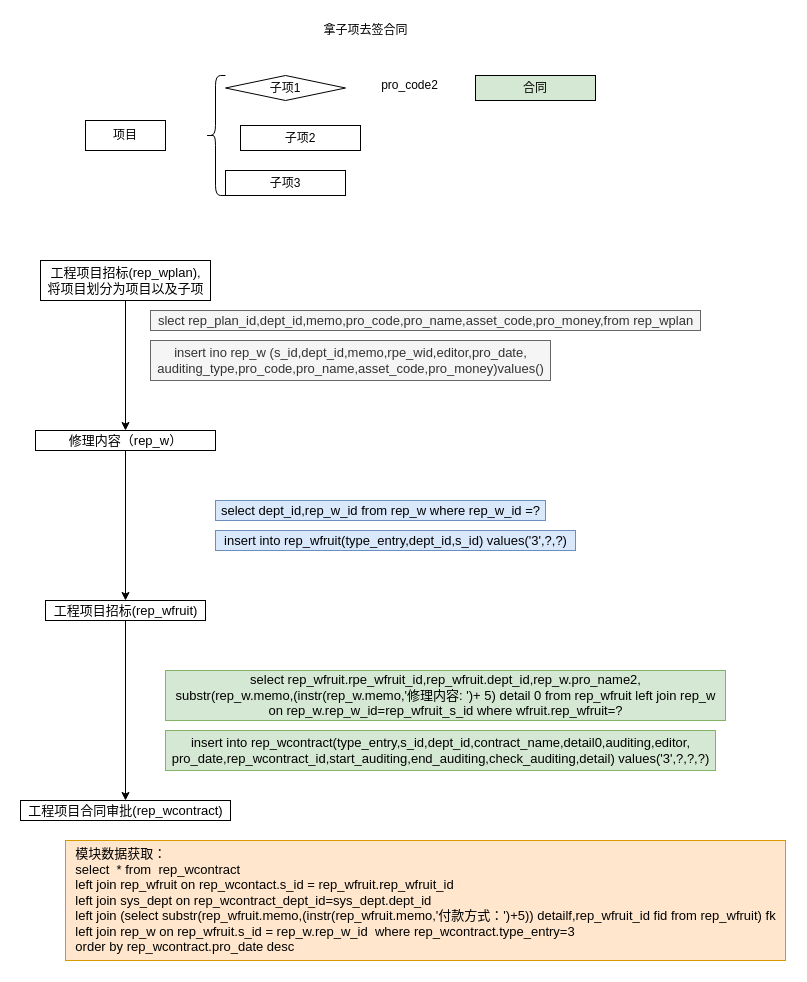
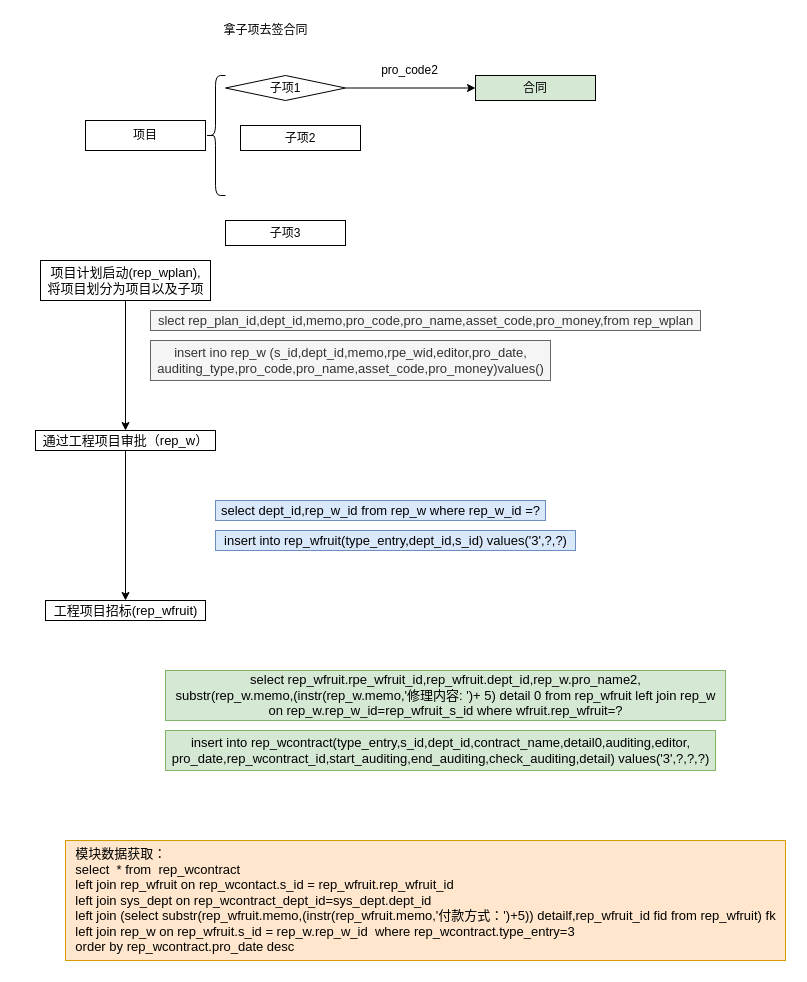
(366, 31) -> (266, 31)
(410, 86) -> (410, 71)
none -> (407, 88)
(126, 136) -> (146, 136)
(286, 183) -> (286, 233)
(126, 281) -> (126, 281)
(126, 441) -> (126, 441)
(126, 707) -> none
(126, 811) -> none
